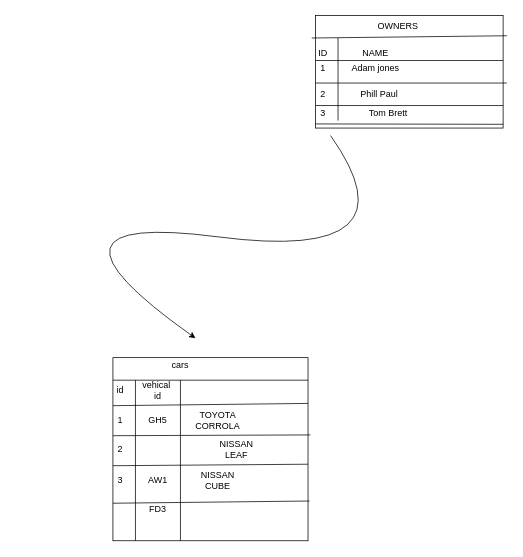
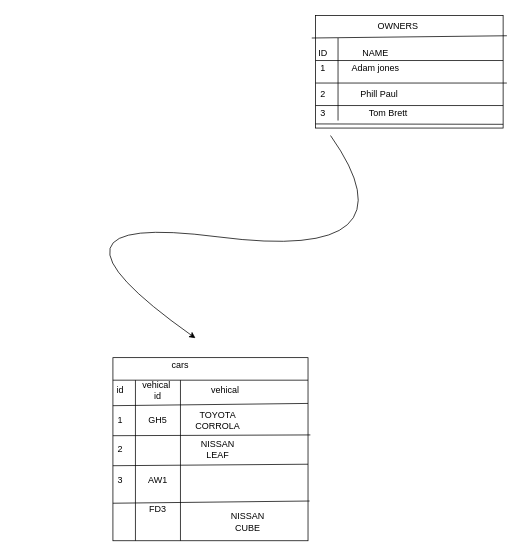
none -> (225, 390)
(237, 449) -> (218, 449)
(218, 480) -> (248, 522)
